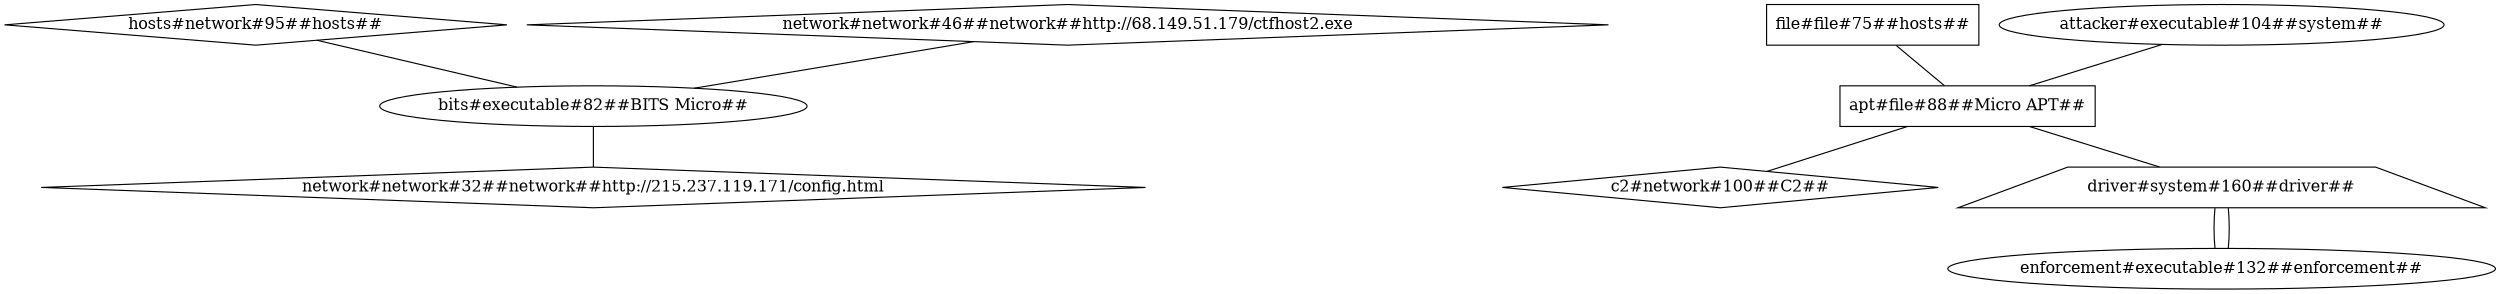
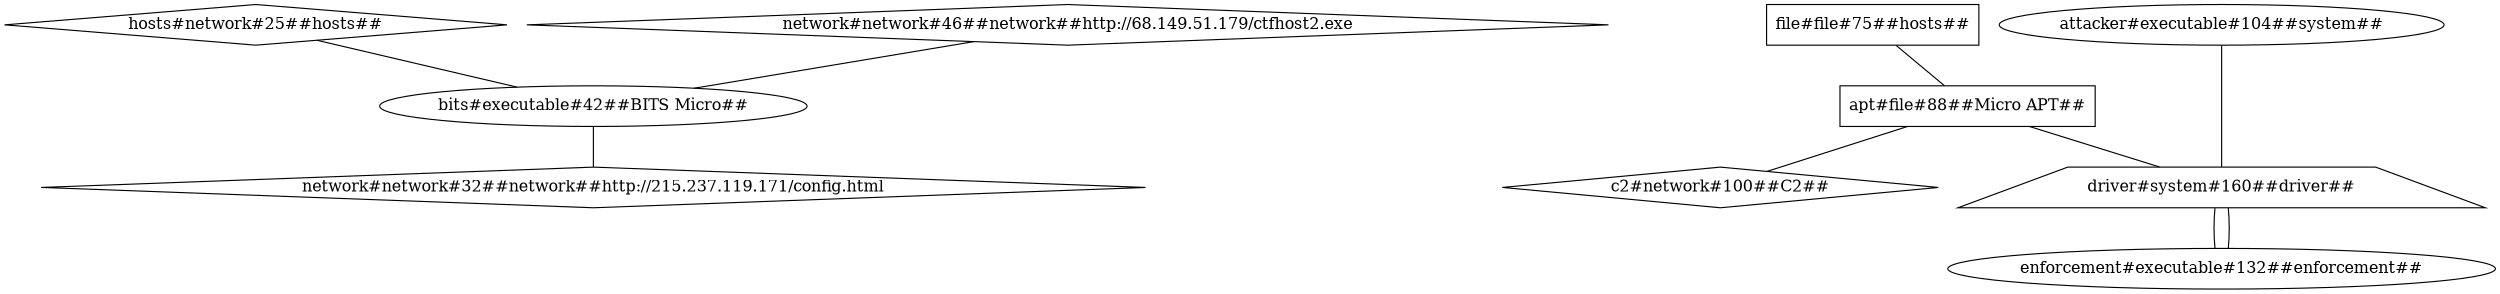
(256, 25) -> (256, 25)
(2096, 65) -> (2222, 106)
(593, 106) -> (593, 106)
